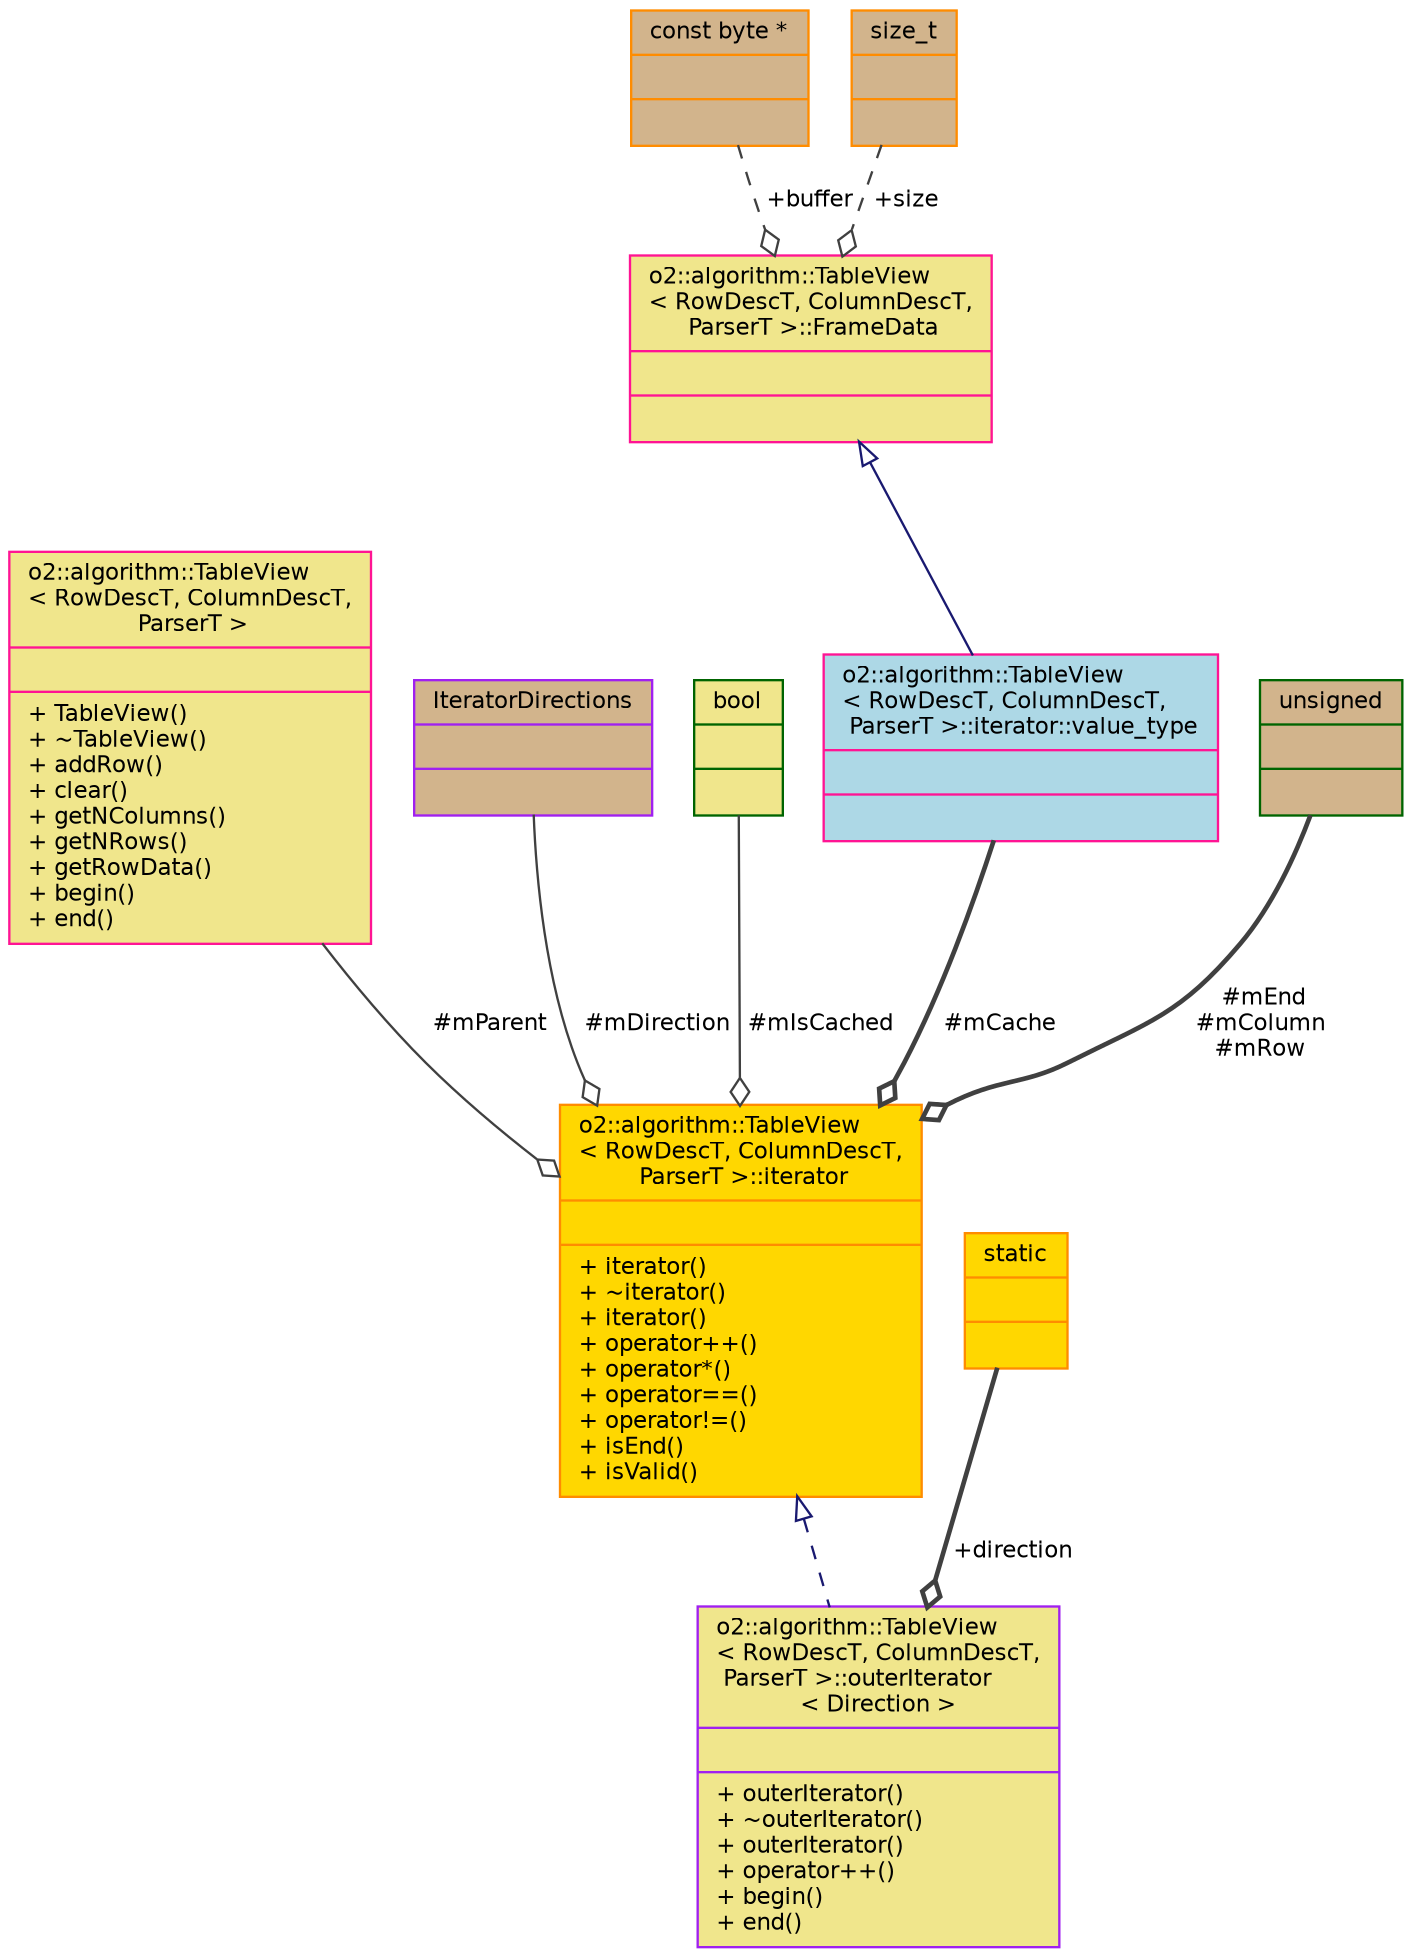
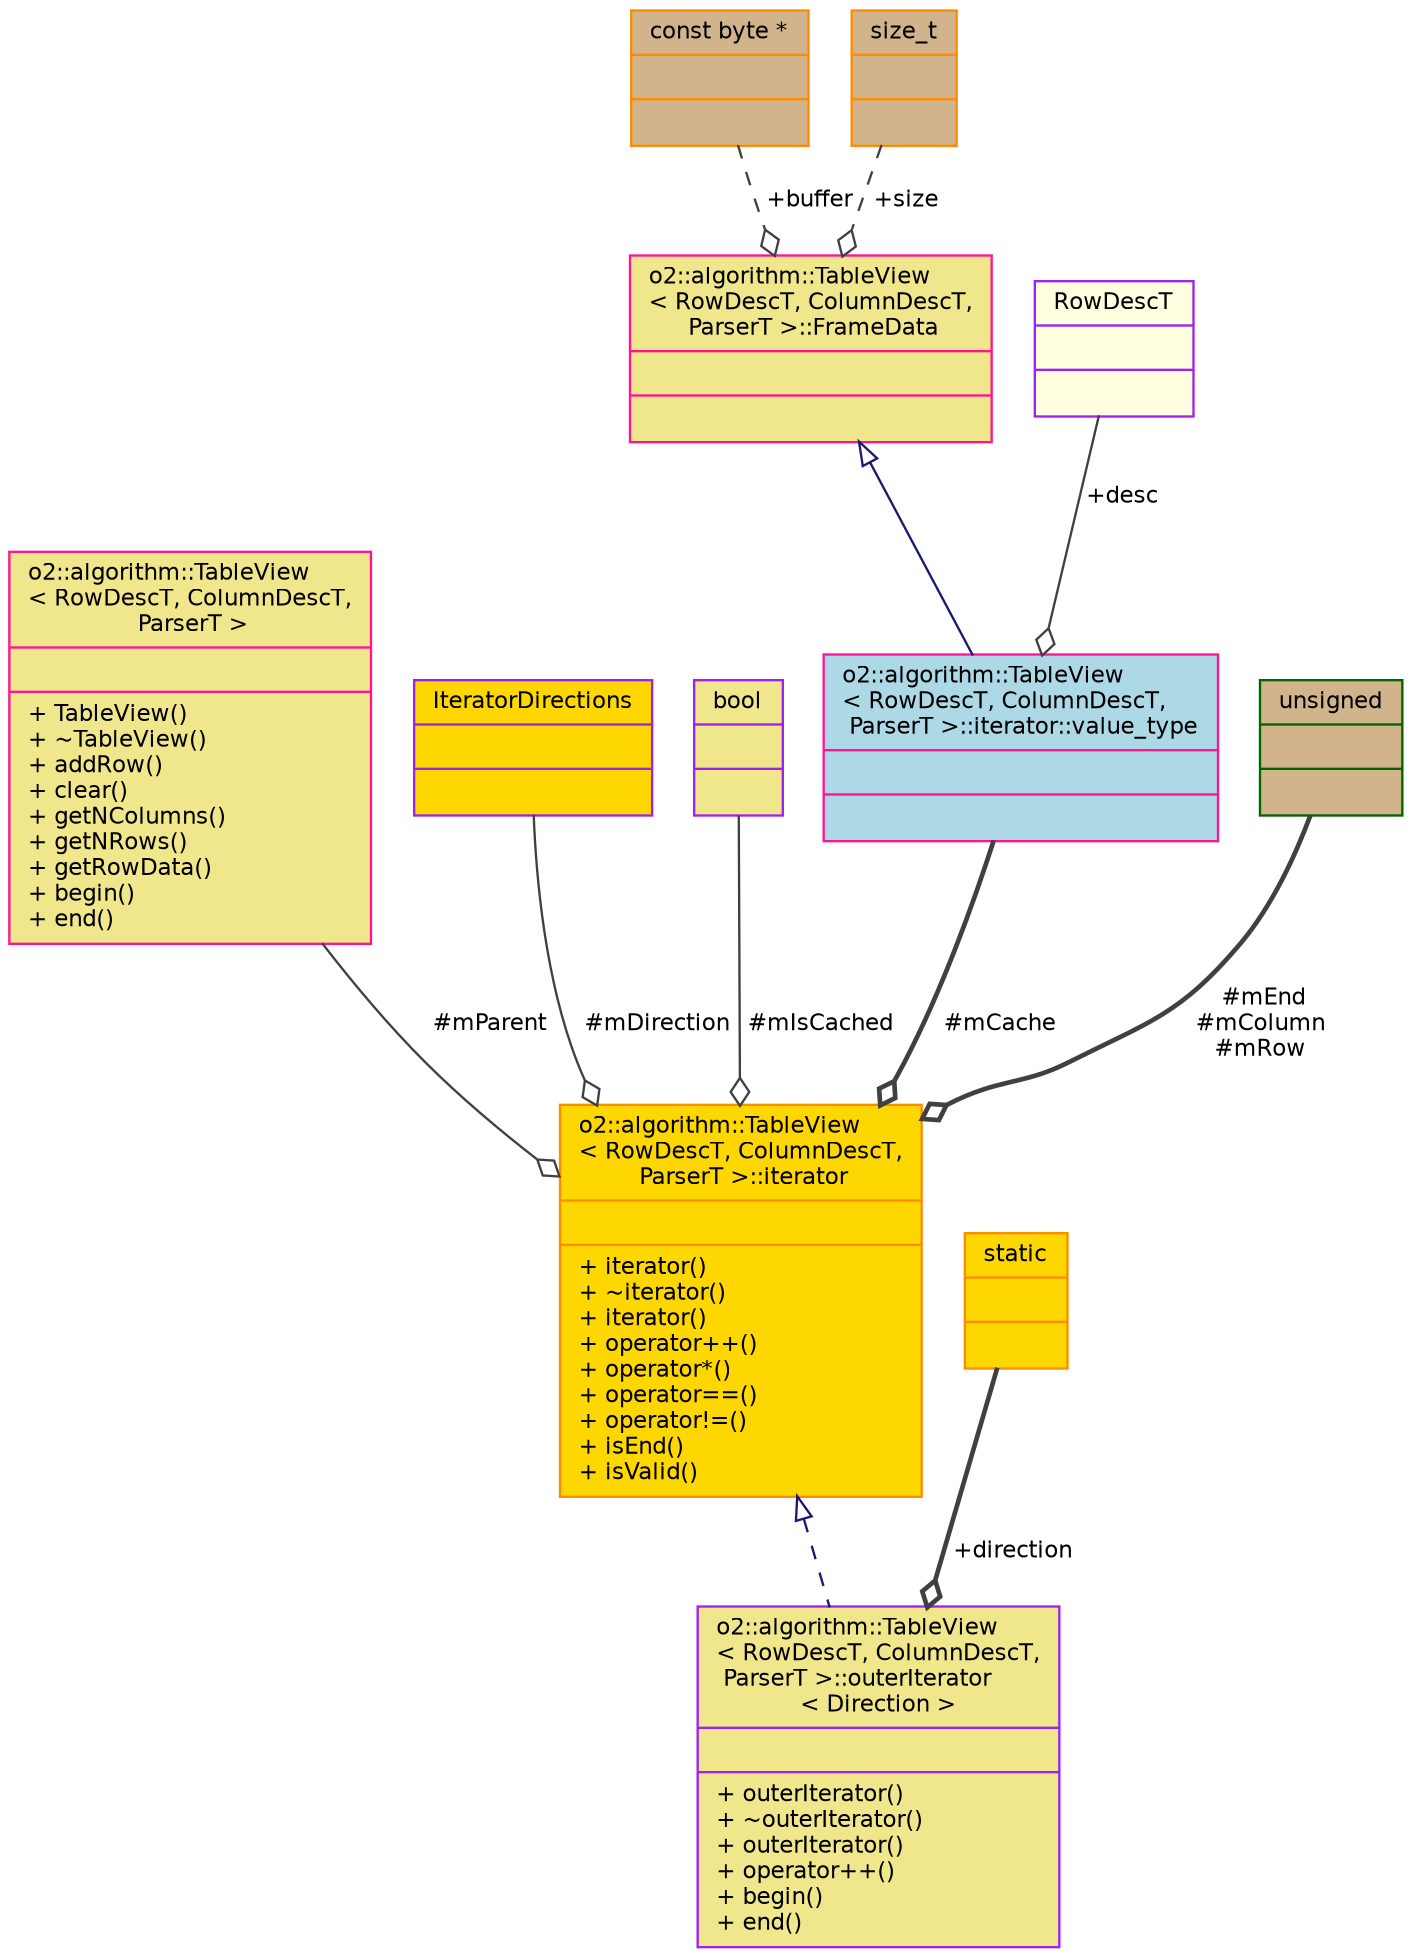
none -> (1114, 349)
(533, 748) -> (533, 748)
(738, 748) -> (738, 748)
